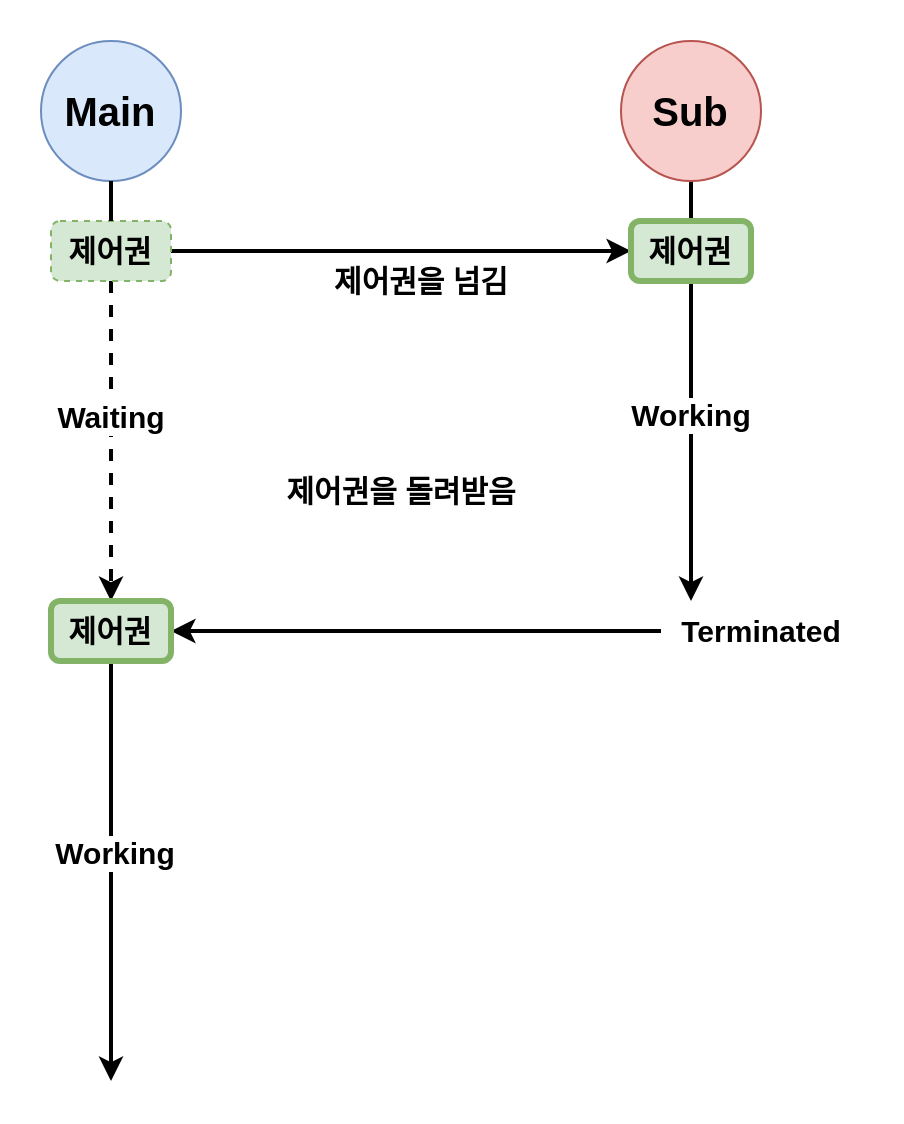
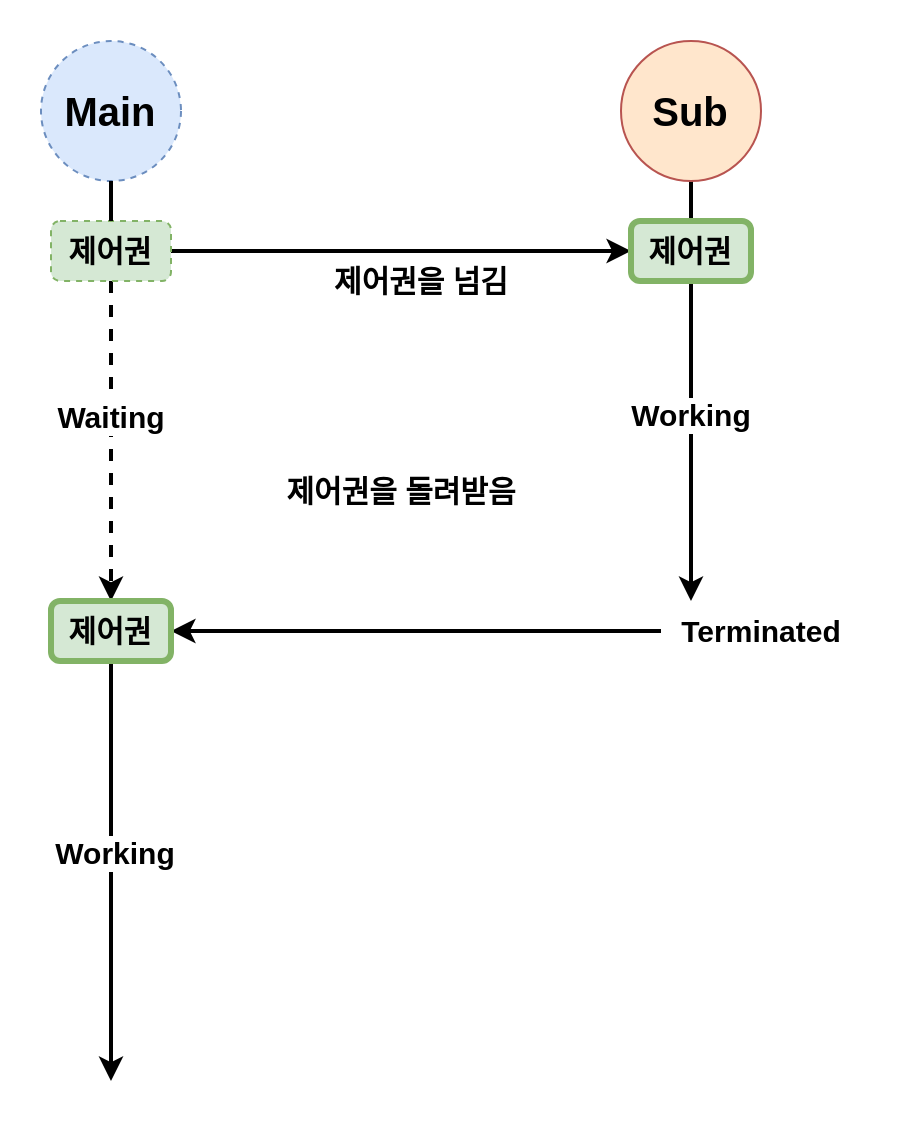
(111, 111) -> (111, 111)
(691, 111) -> (691, 111)
